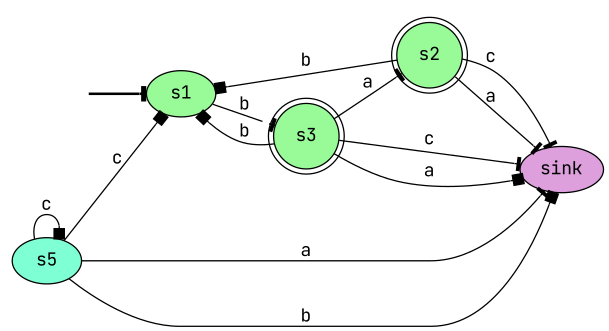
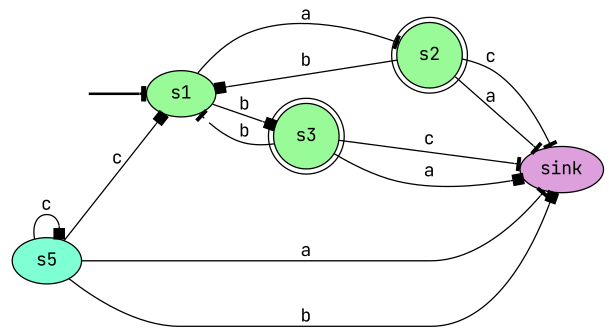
(365, 98) -> (289, 24)
(238, 113) -> (238, 113)
(239, 141) -> (239, 141)
